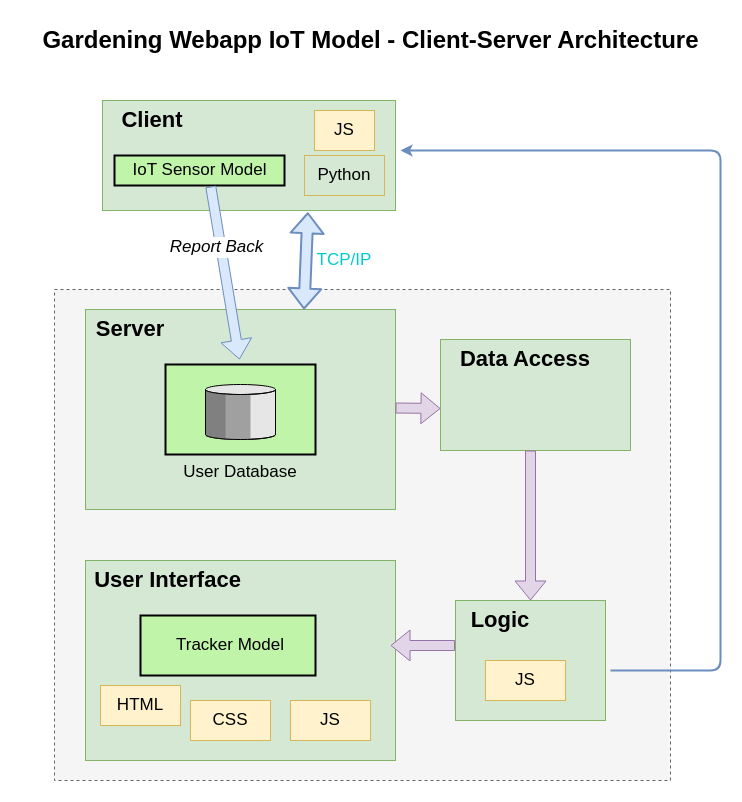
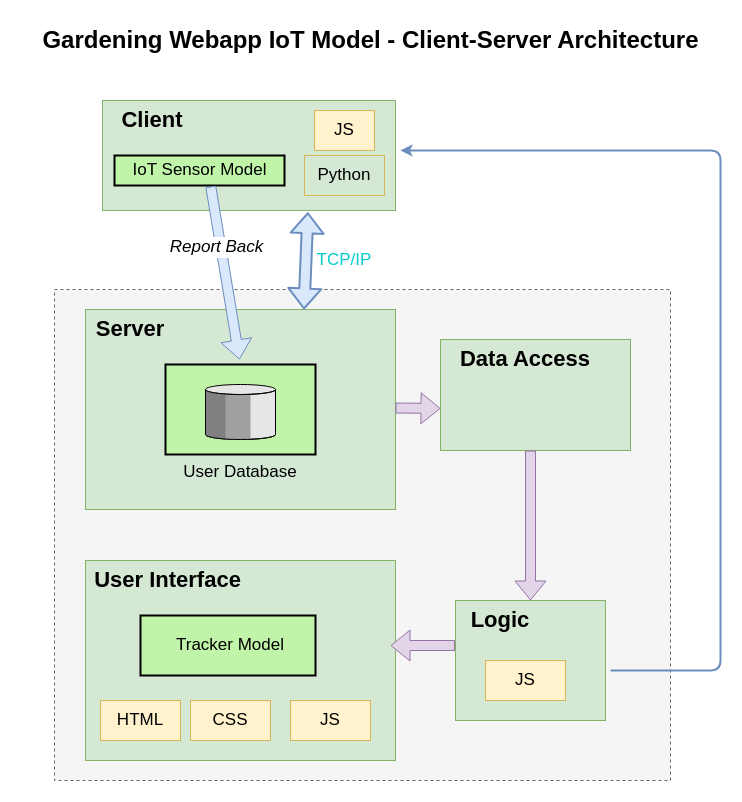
(141, 706) -> (141, 721)
